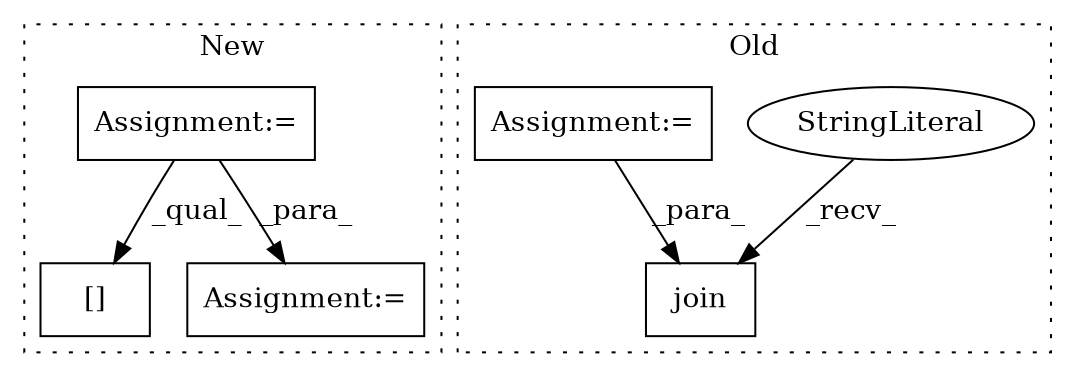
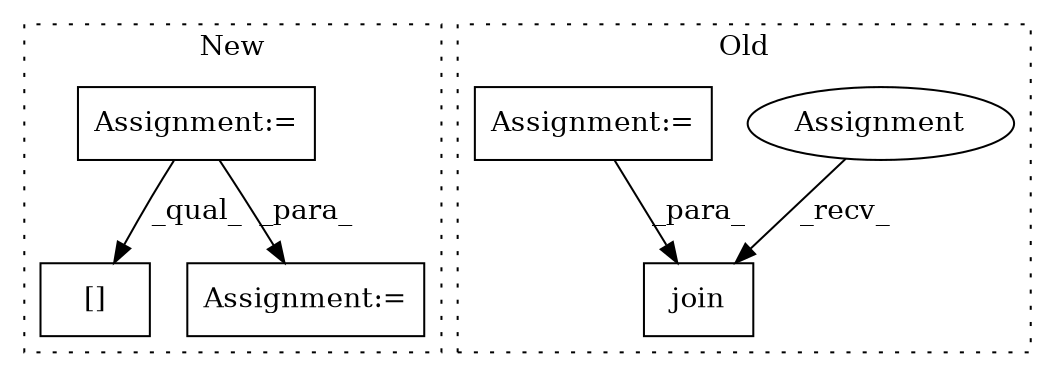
(891, 124) -> (881, 124)
